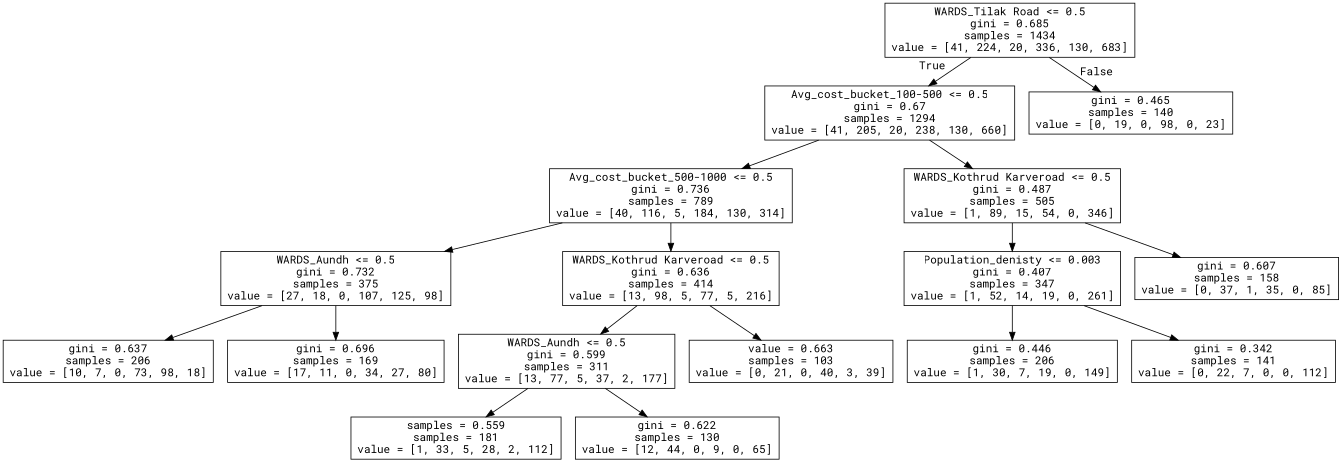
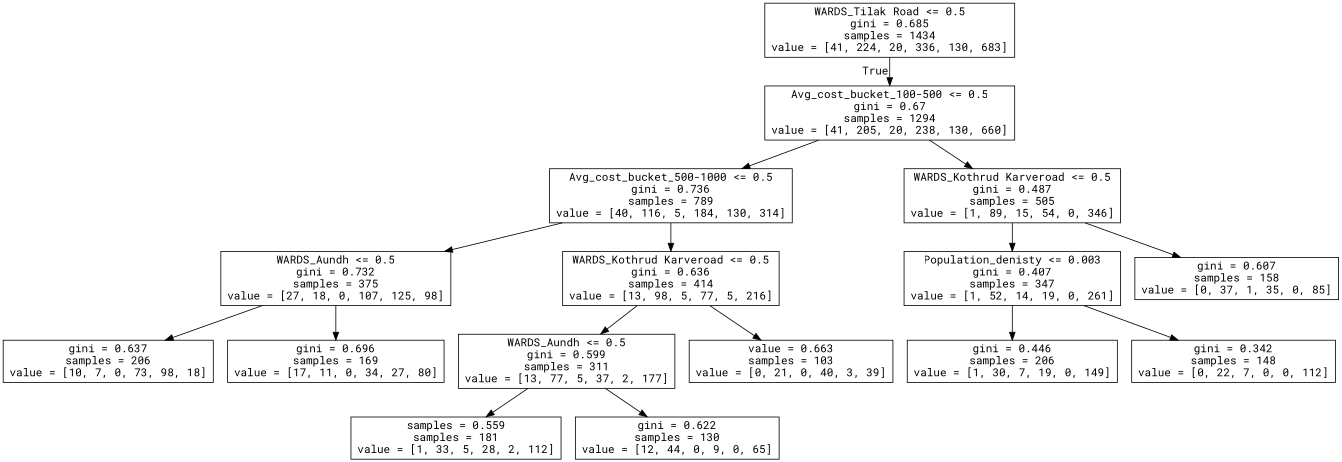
(1131, 113) -> none
(1234, 361) -> (1234, 361)
